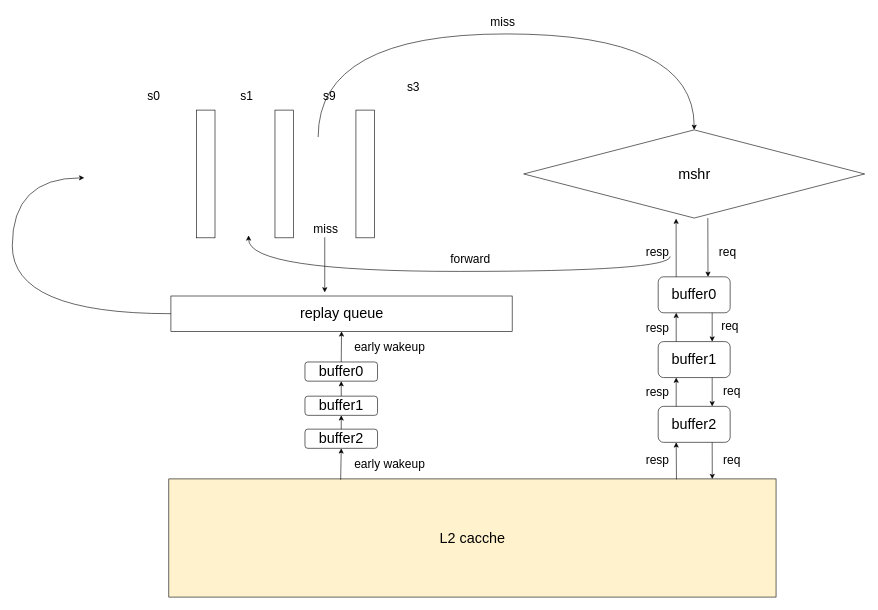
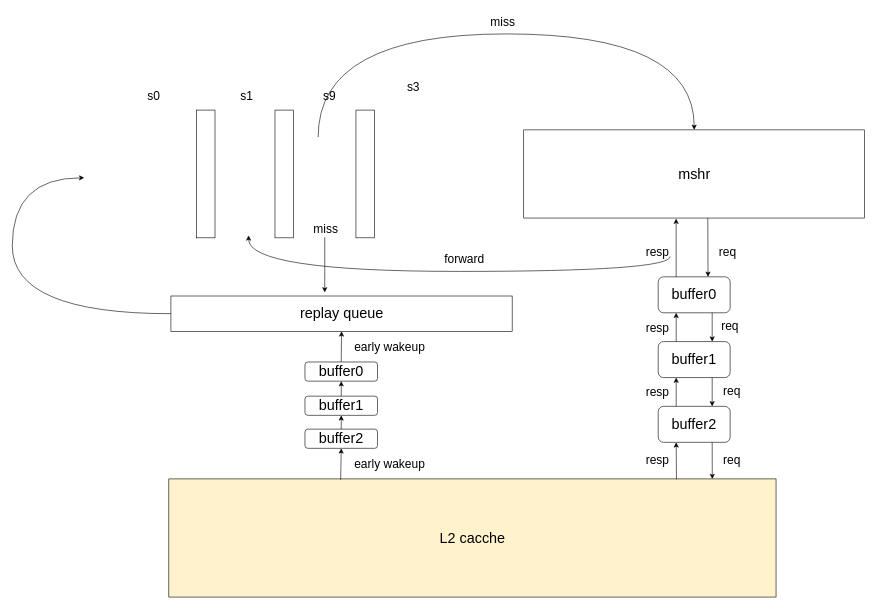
(695, 174) -> (695, 174)
(471, 258) -> (465, 258)
